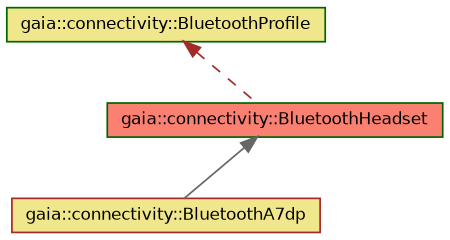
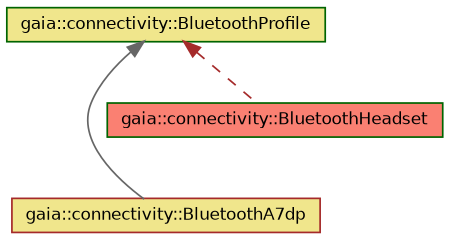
(214, 173) -> (89, 129)
